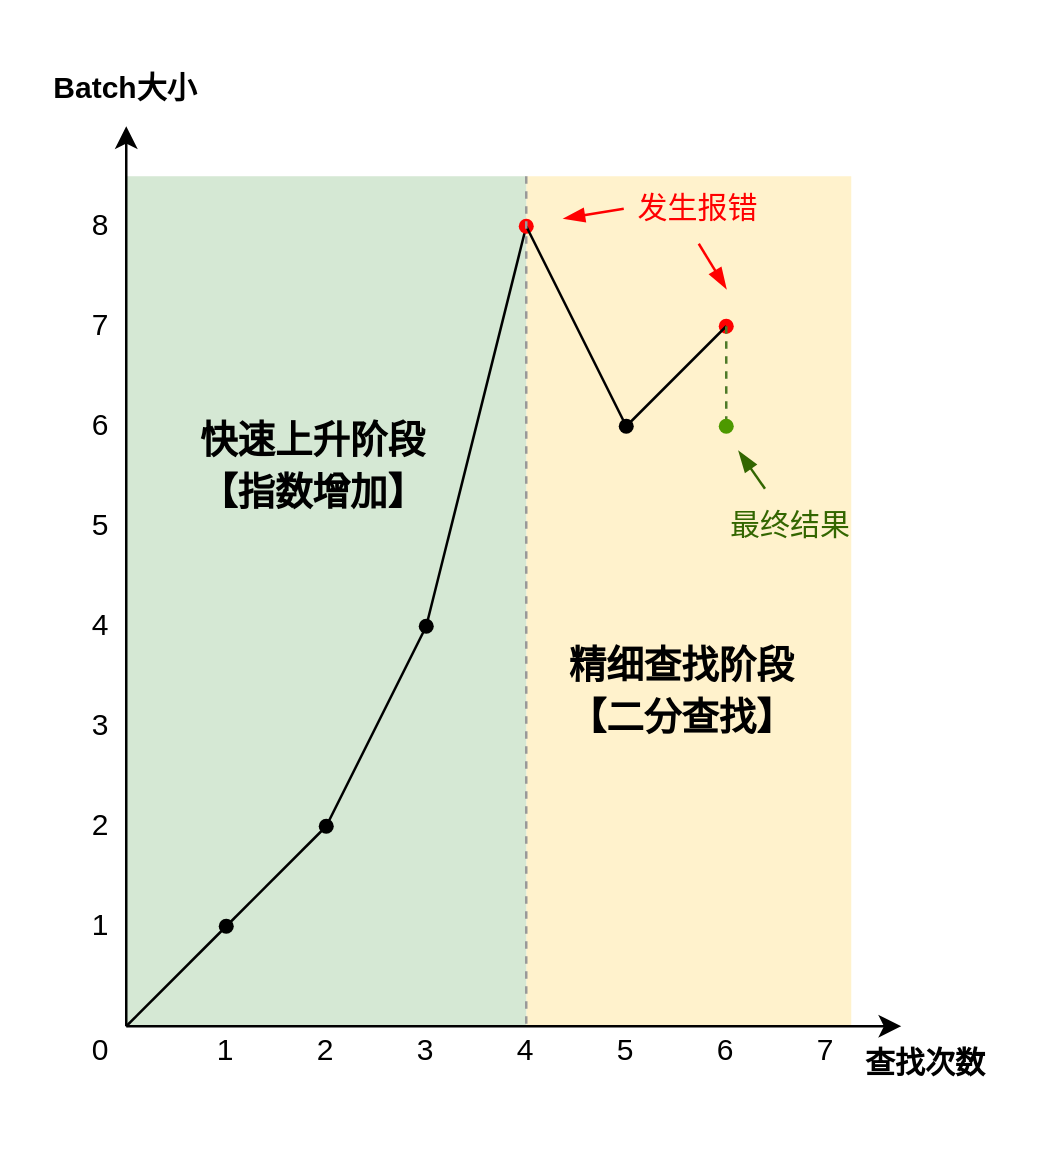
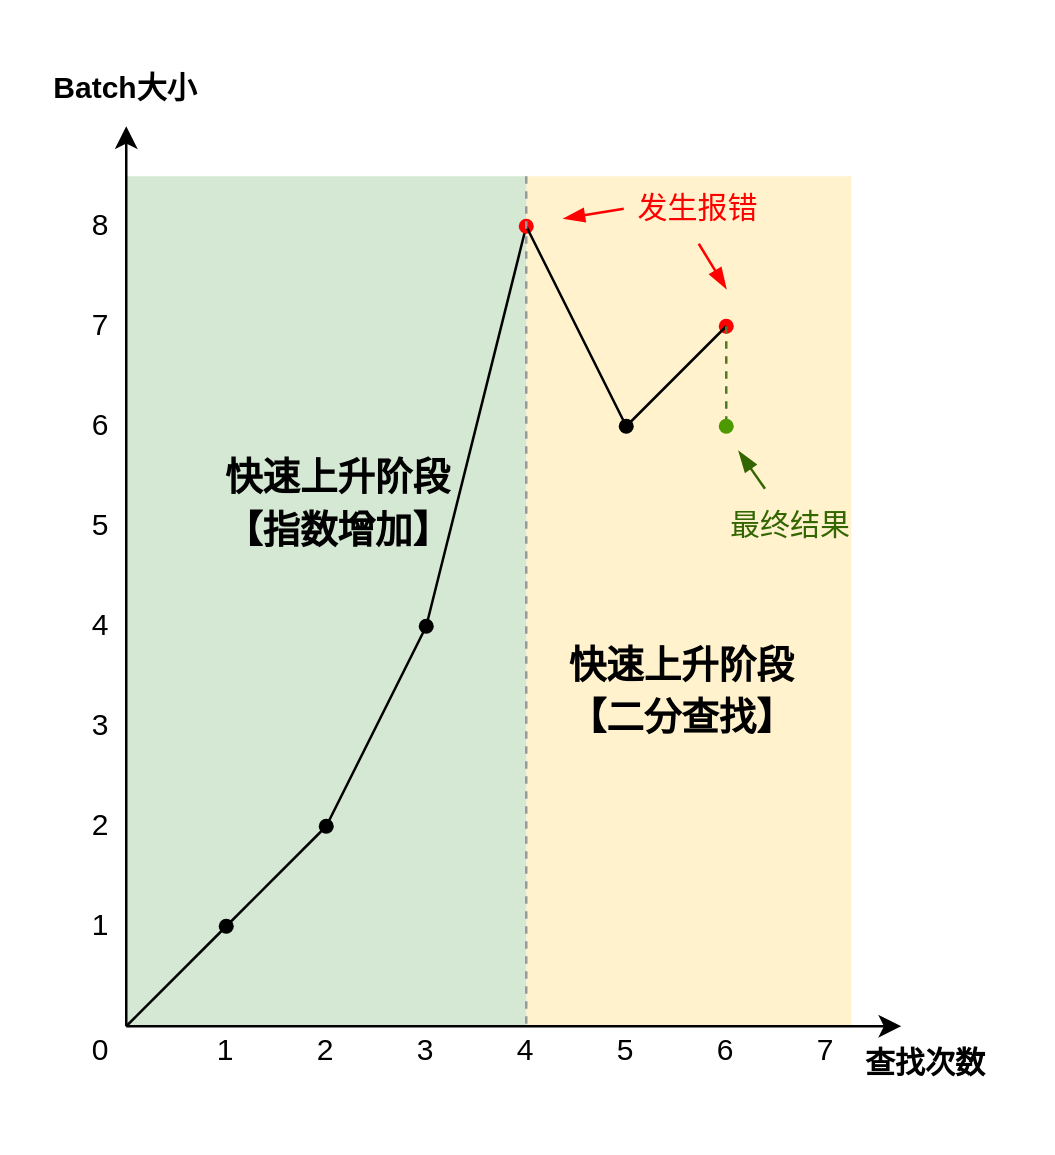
(314, 464) -> (339, 501)
(683, 689) -> (683, 689)
